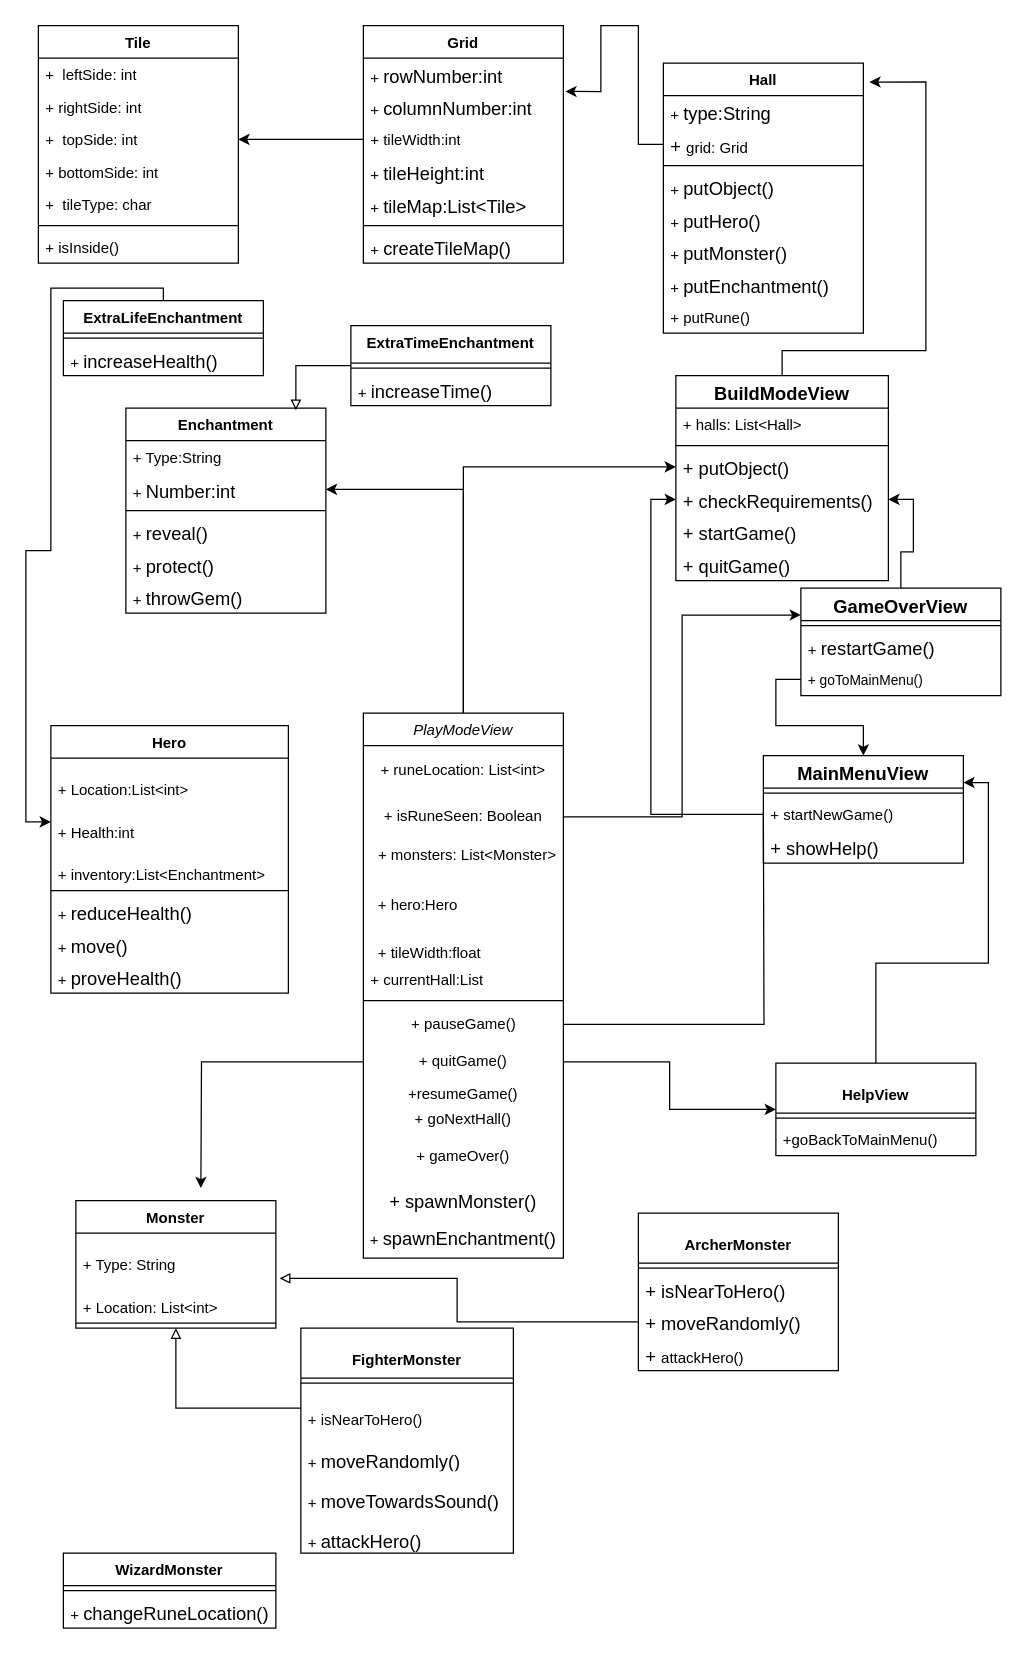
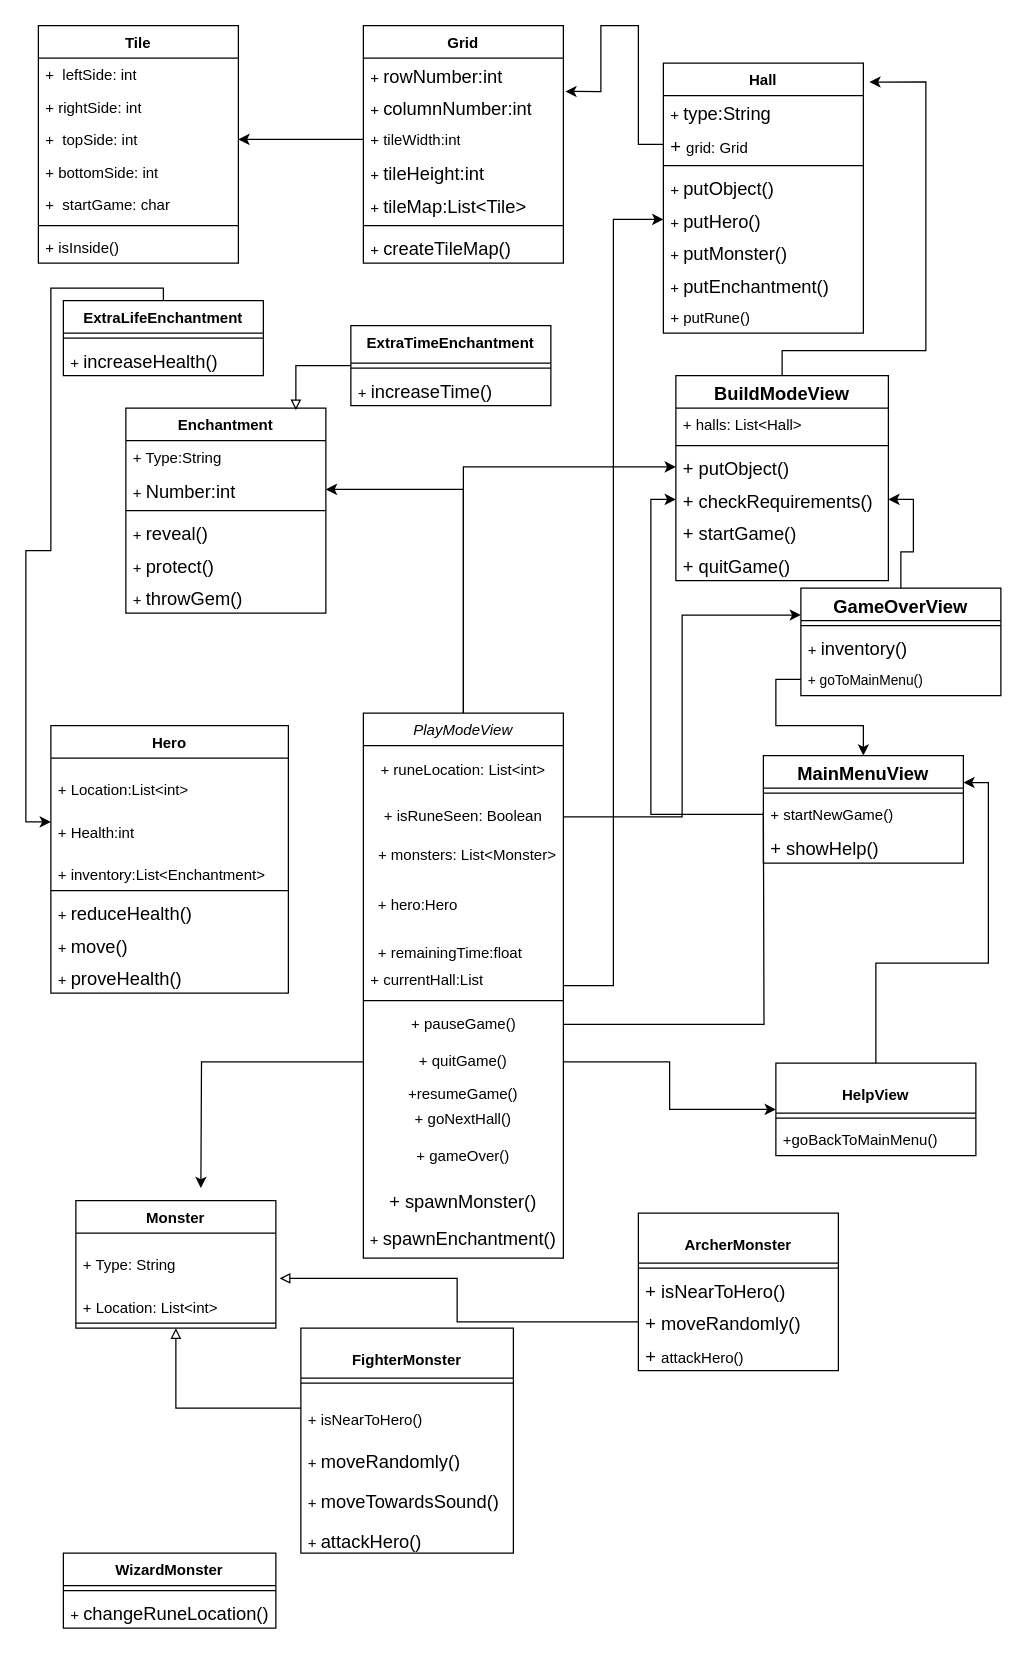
(109, 206) -> (117, 206)
none -> (613, 606)
(871, 648) -> (861, 648)
(425, 938) -> (442, 938)
